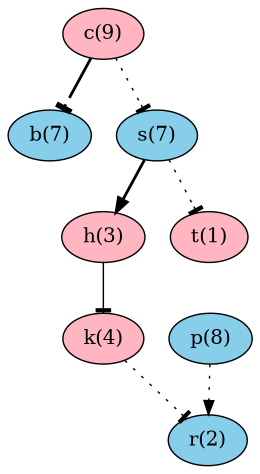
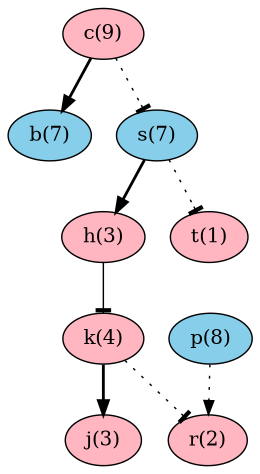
(80, 78) -> (80, 78)
none -> (103, 440)
(208, 440) -> (208, 440)
